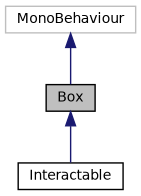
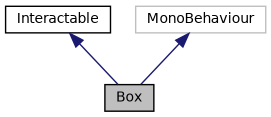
(71, 144) -> (99, 64)
